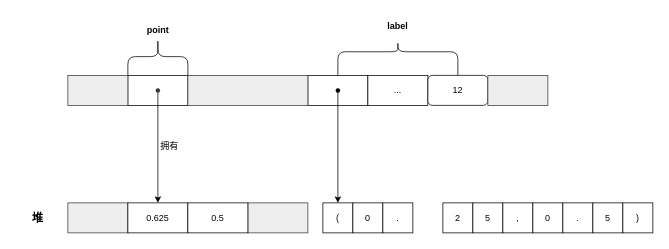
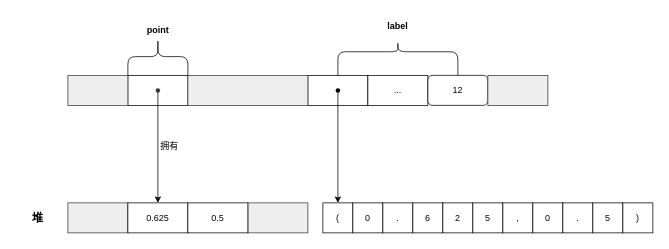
none -> (428, 218)
